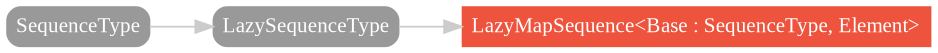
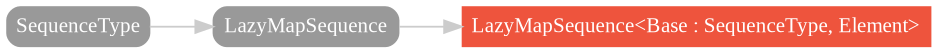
(306, 27) -> (306, 27)
